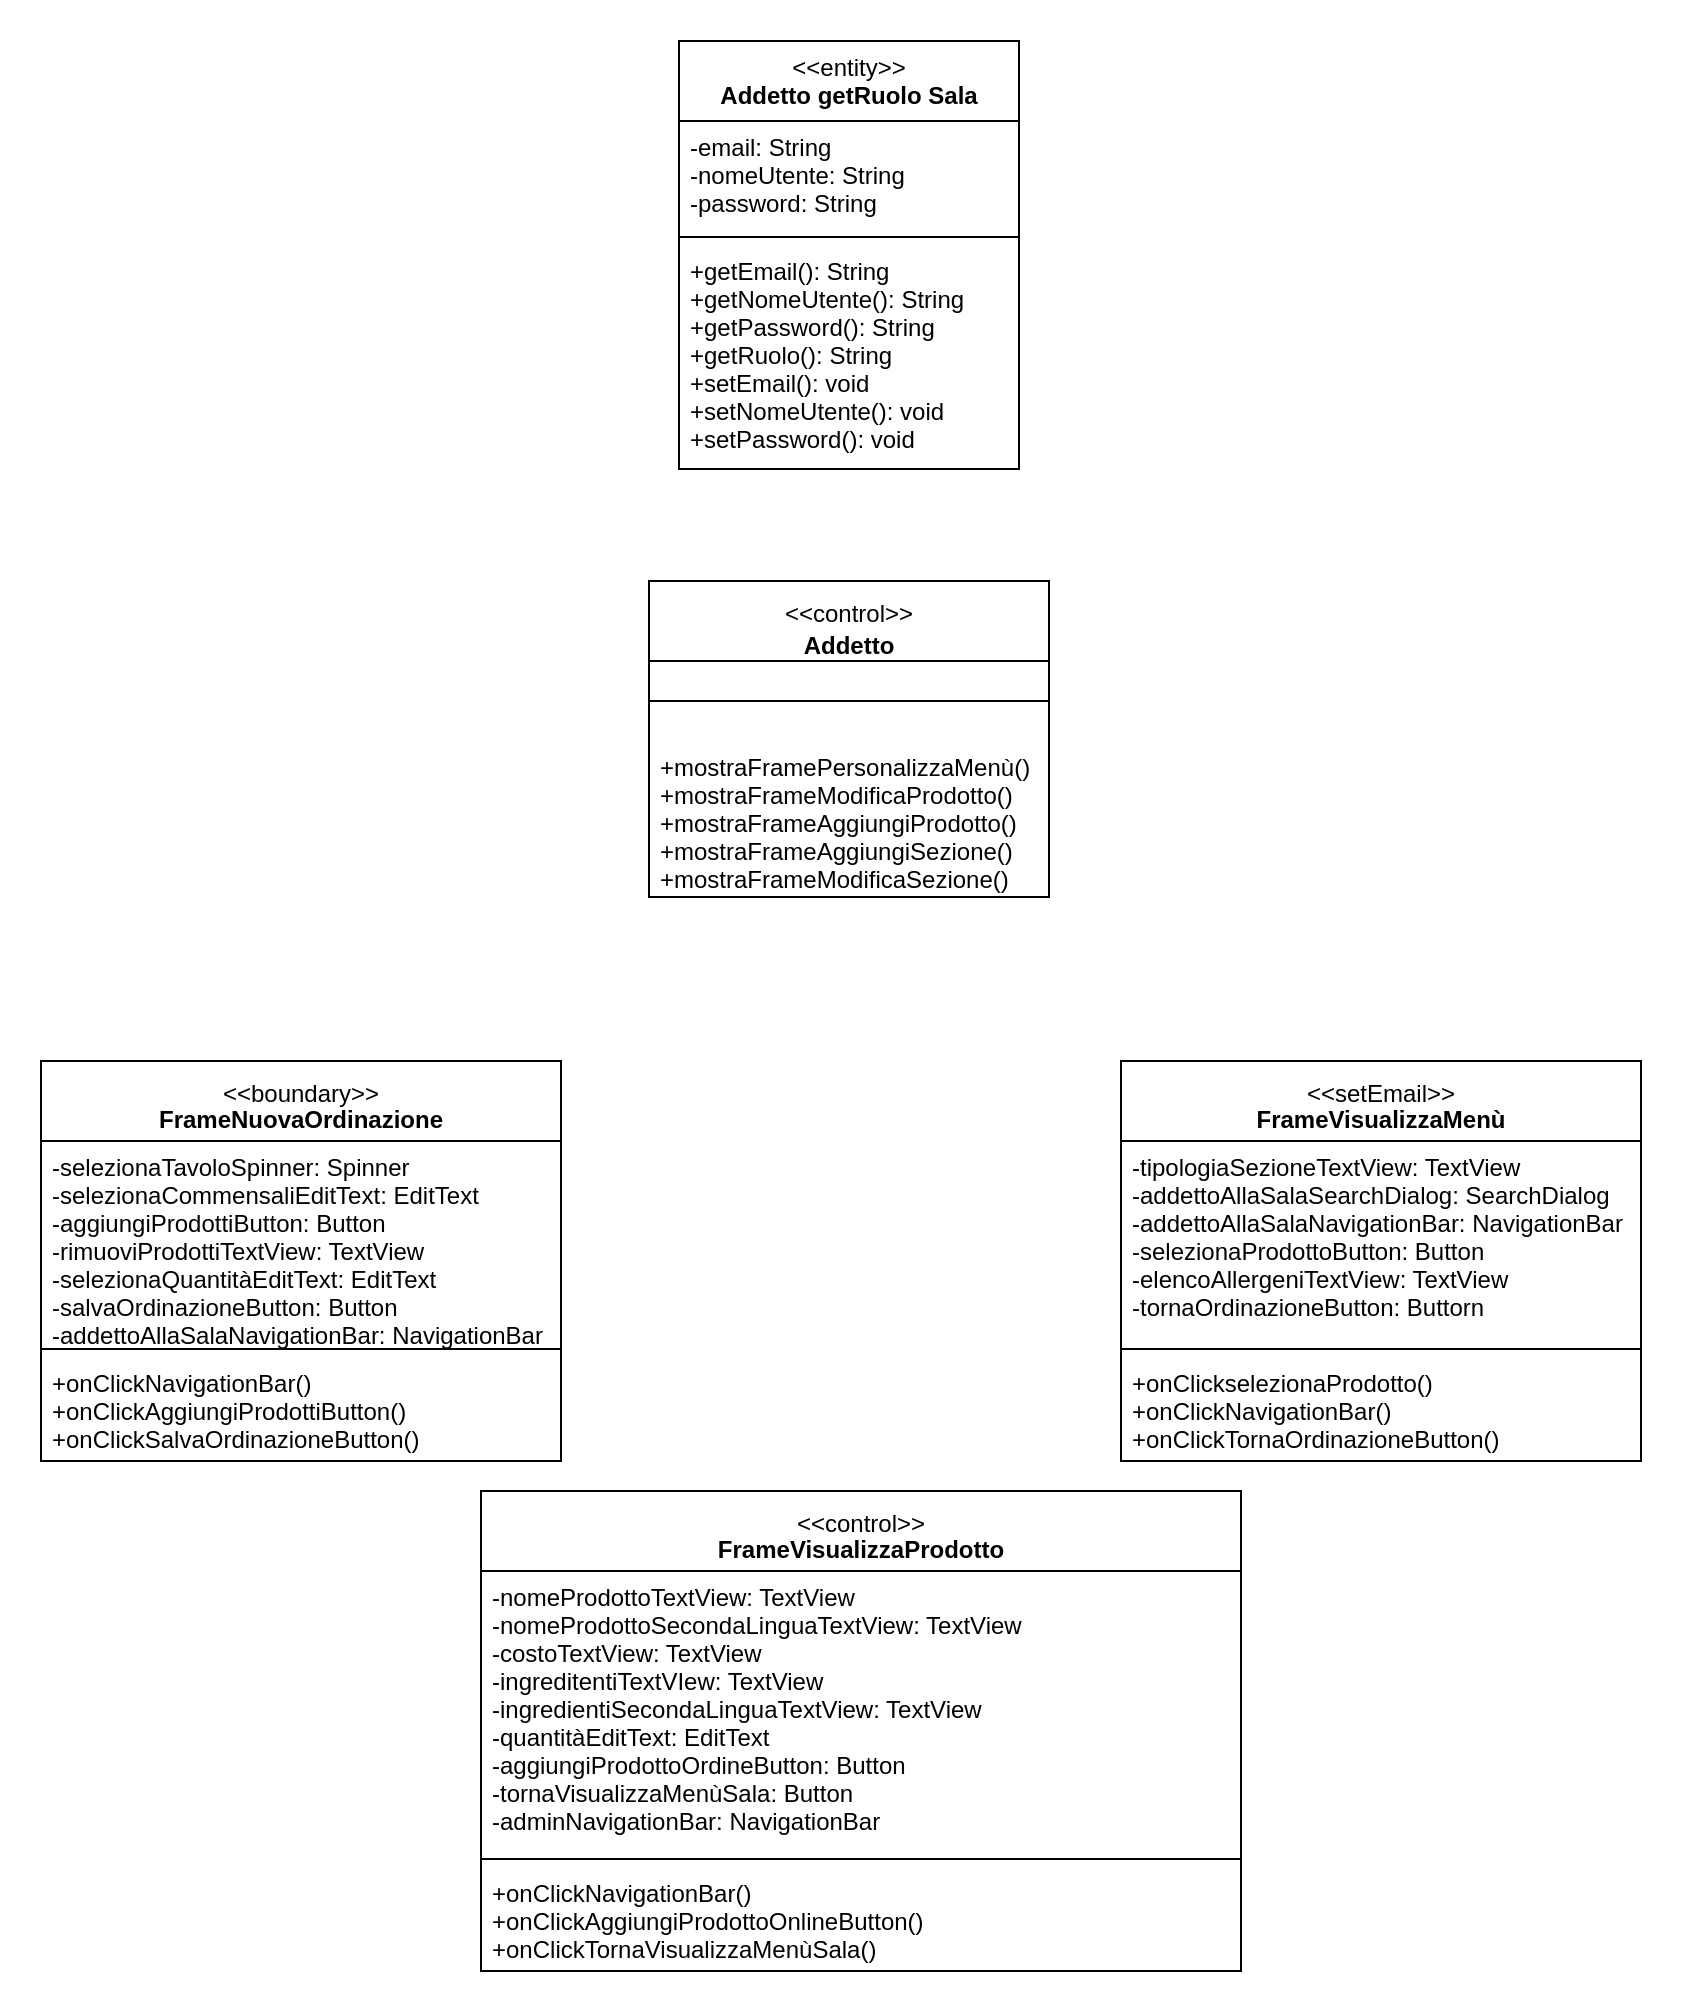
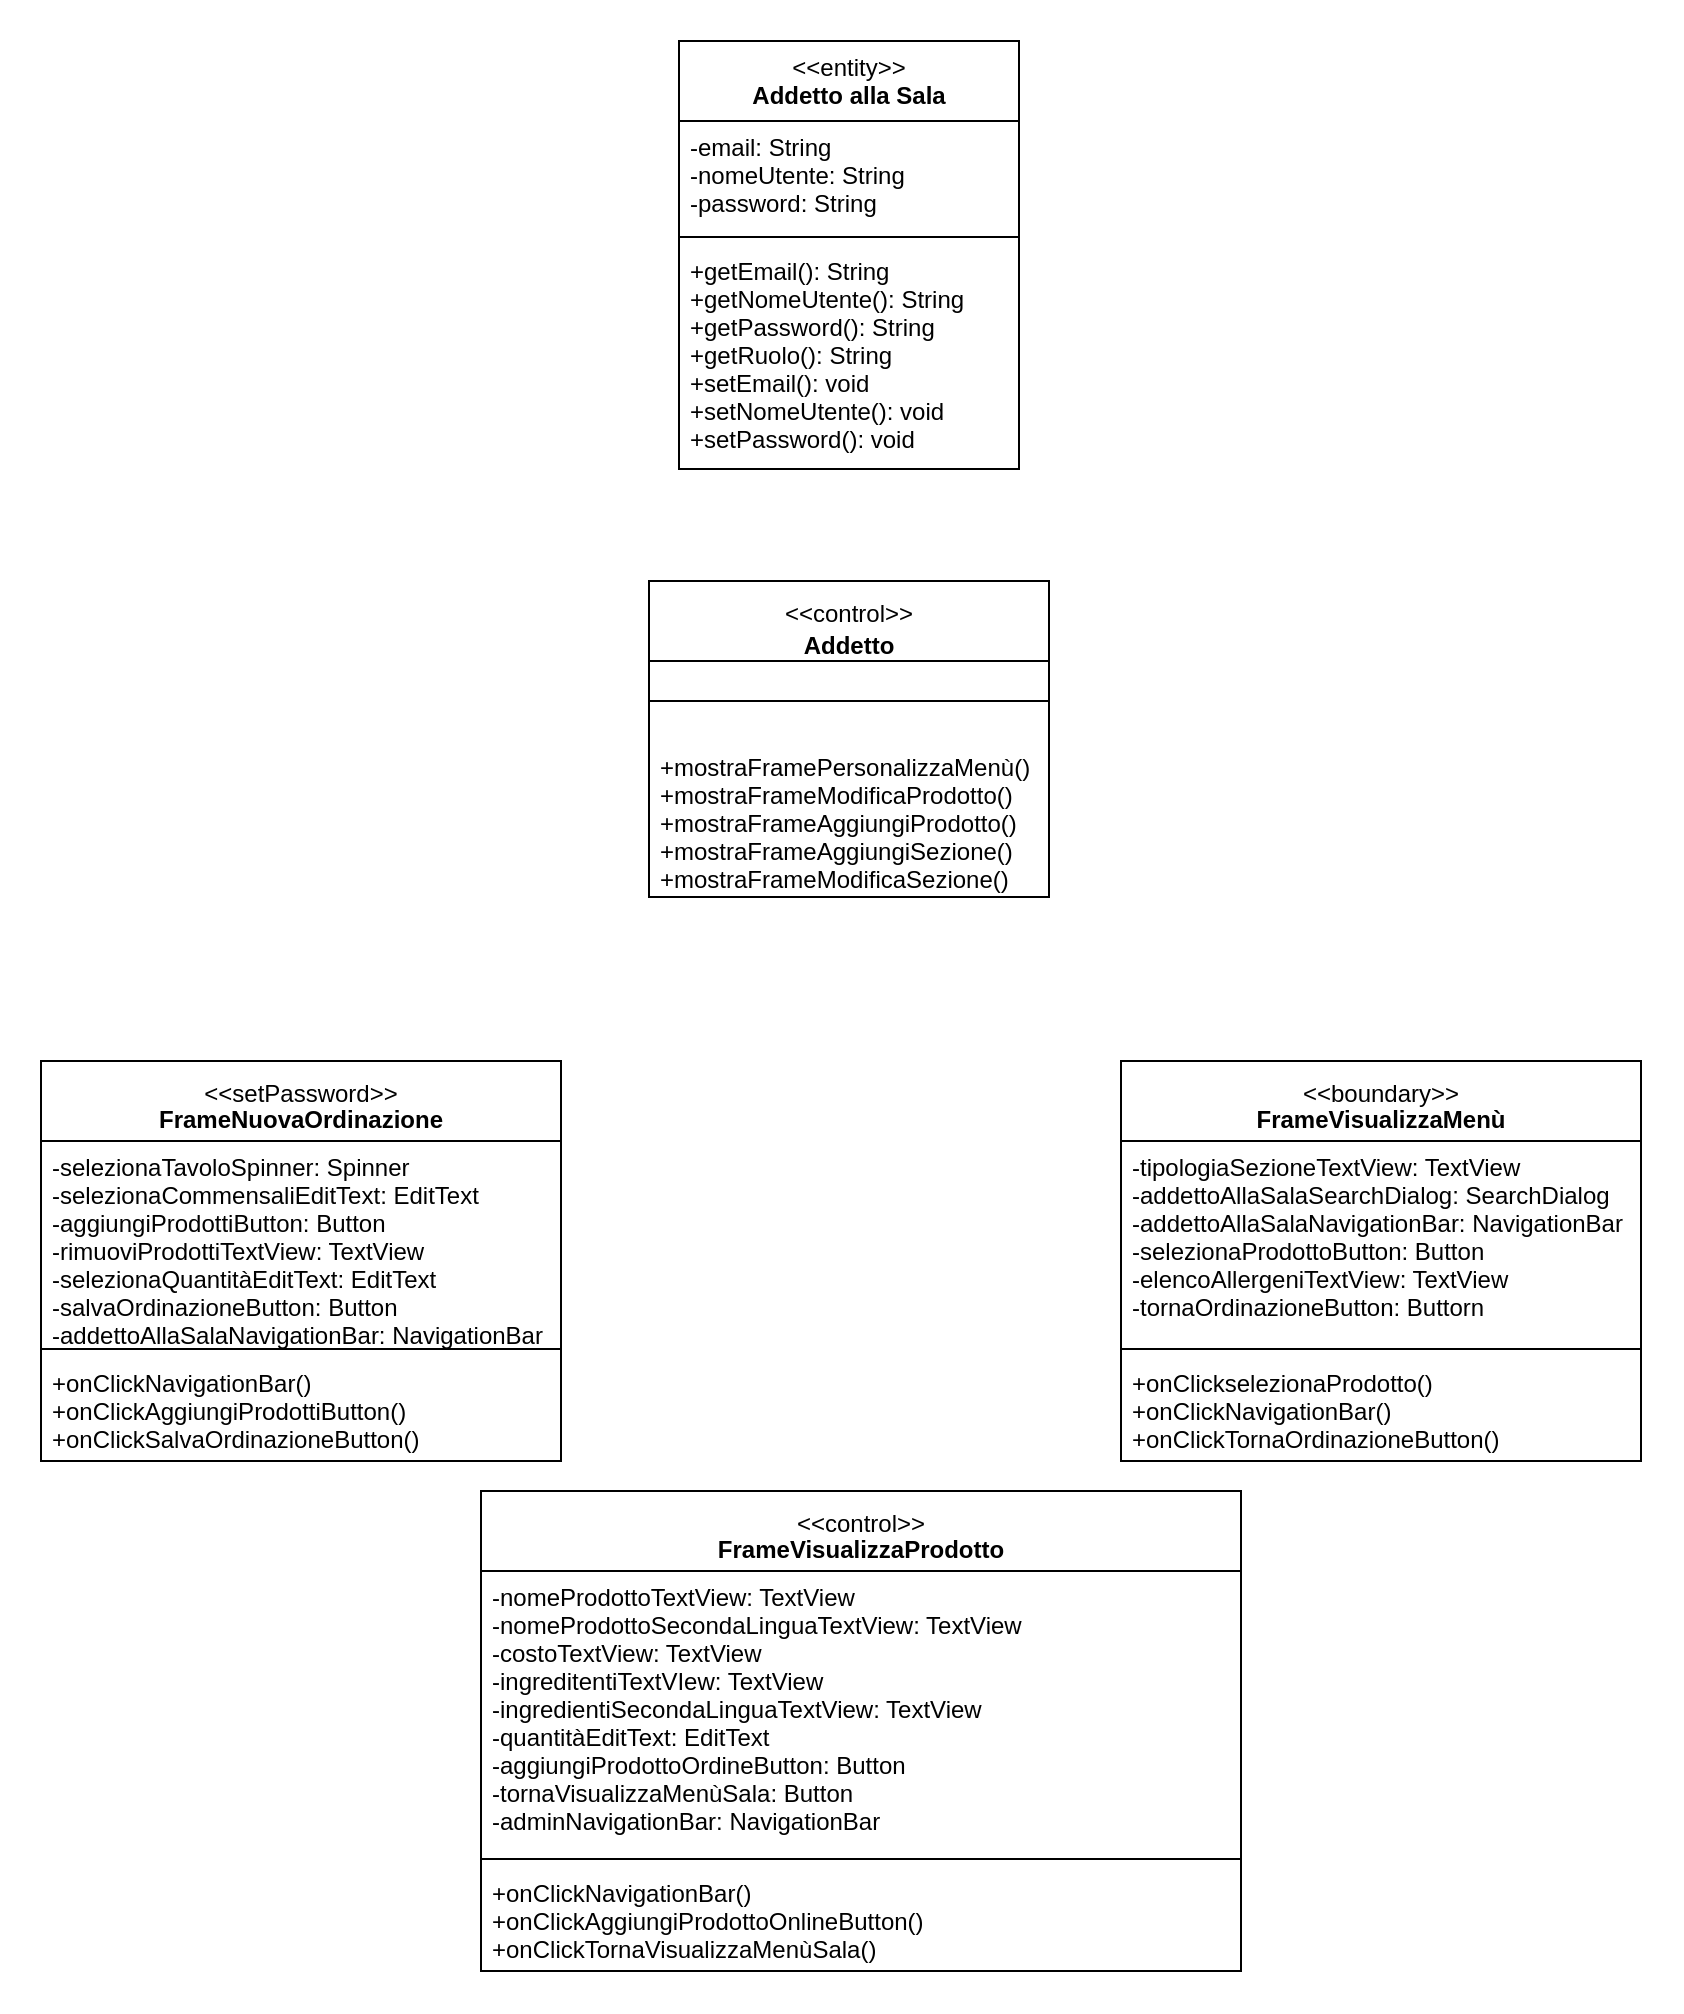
(850, 84) -> (850, 84)
(302, 1104) -> (302, 1104)
(1382, 1104) -> (1382, 1104)
